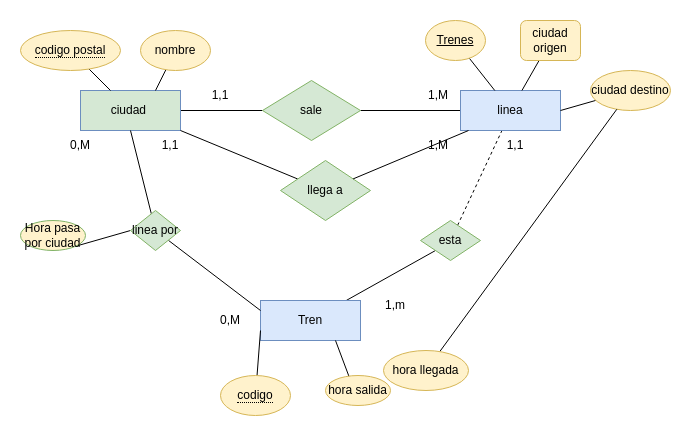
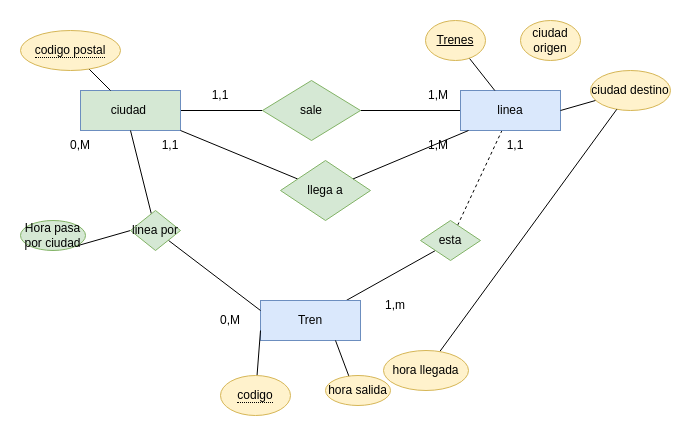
(551, 41) -> (551, 41)
(176, 51) -> none
(531, 76) -> none
(161, 80) -> none
(53, 236) -> (53, 236)
